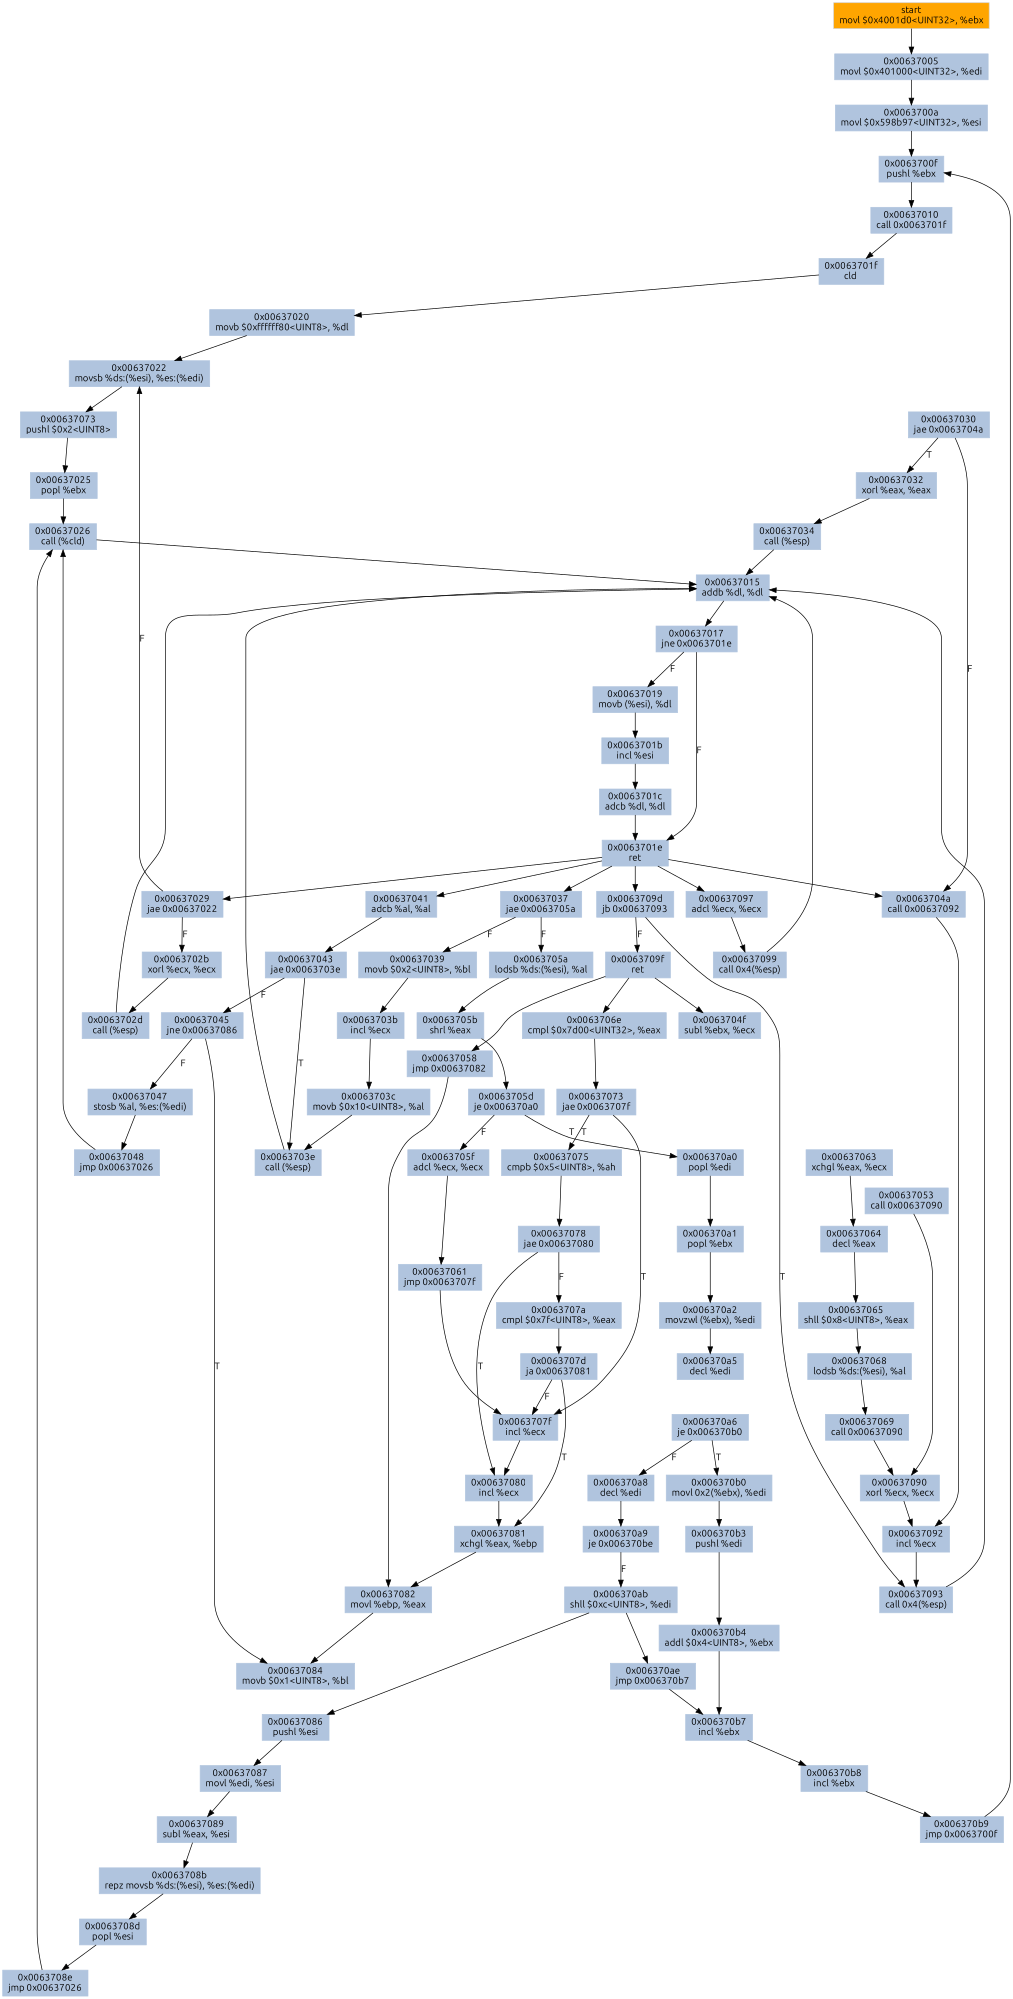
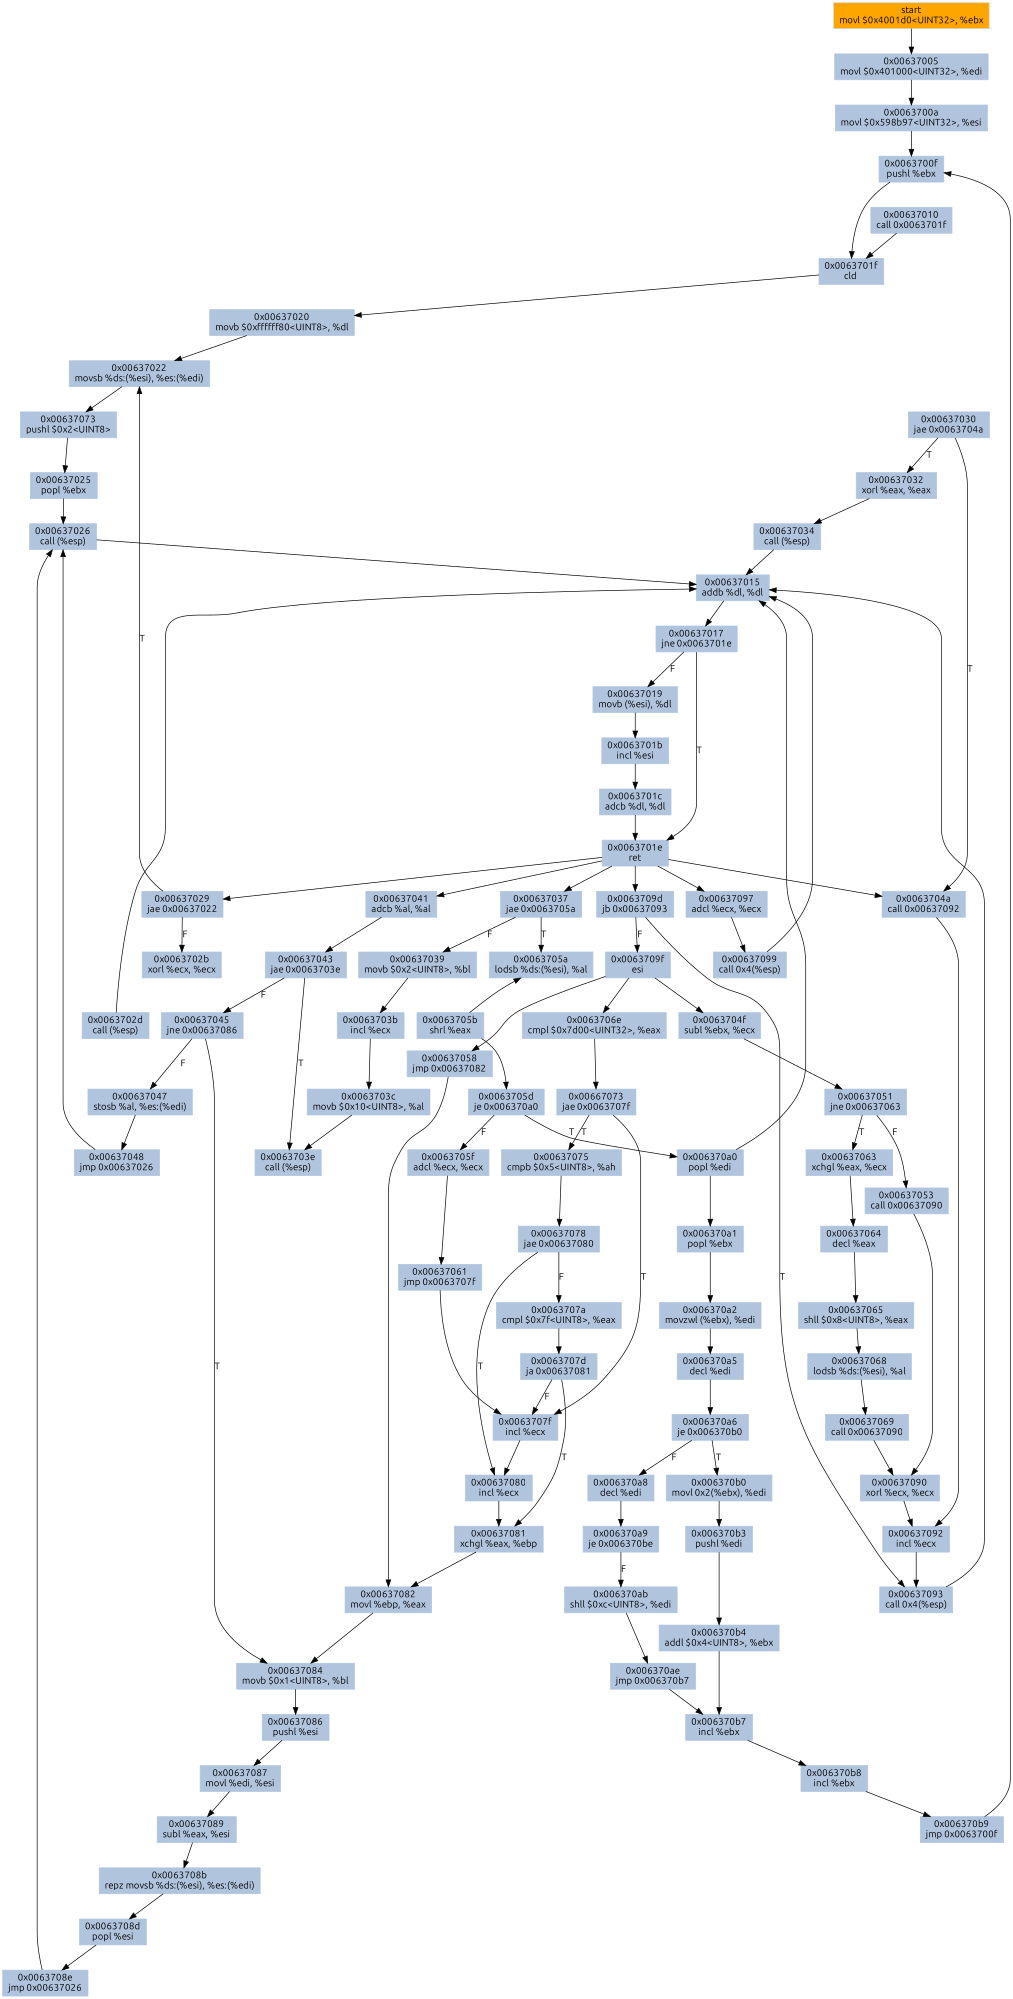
(911, 191) -> (862, 212)
(63, 537) -> (63, 537)
(142, 639) -> (142, 639)
(970, 669) -> (970, 669)
(246, 670) -> (787, 889)
(699, 751) -> (699, 751)
(544, 935) -> (544, 935)
(638, 965) -> (638, 965)
(485, 991) -> (491, 996)
(151, 993) -> none
(596, 1102) -> (596, 1102)
none -> (866, 1102)
none -> (710, 1394)
(461, 1662) -> (296, 1698)
